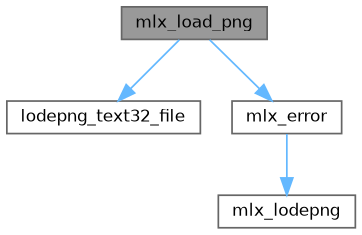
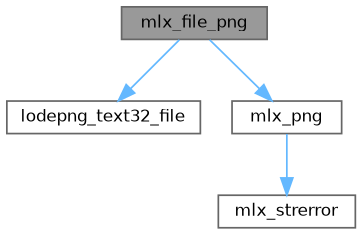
(194, 23) -> (194, 23)
(287, 117) -> (287, 117)
(287, 211) -> (287, 211)
